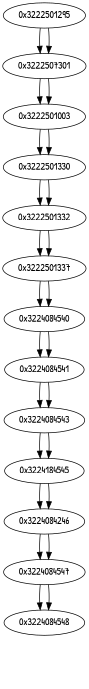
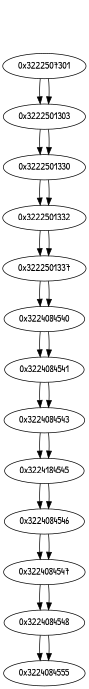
(44, 15) -> none
(44, 117) -> (44, 117)
(44, 521) -> (44, 521)
none -> (44, 673)
